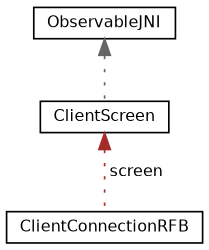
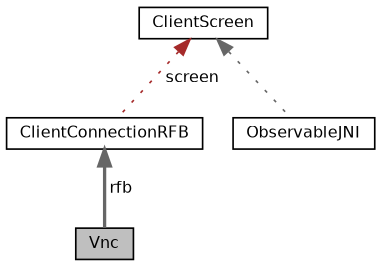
(105, 78) -> (260, 85)
none -> (105, 244)
